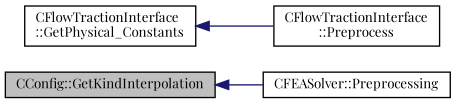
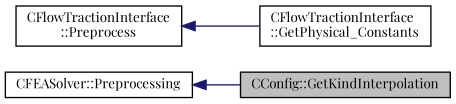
(242, 26) -> (228, 26)
(246, 85) -> (223, 85)
